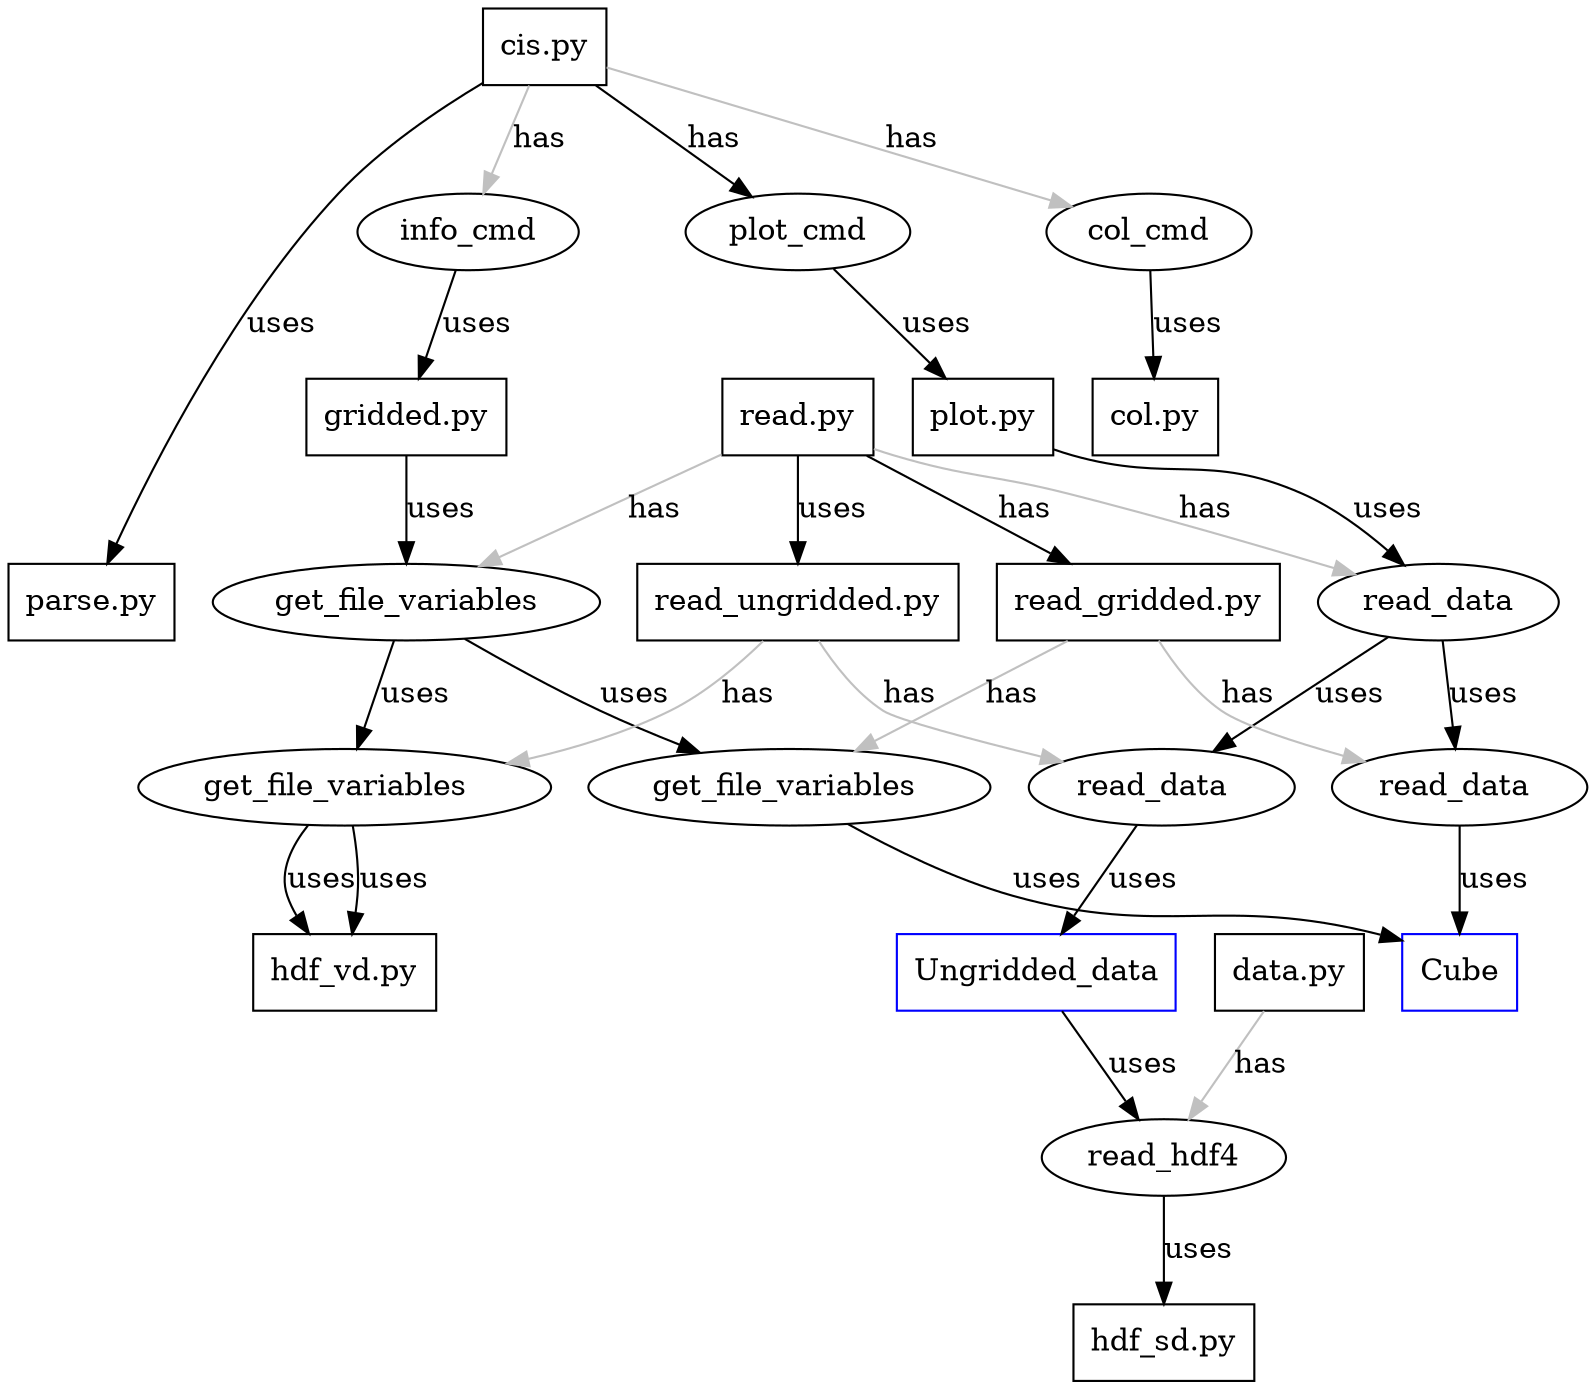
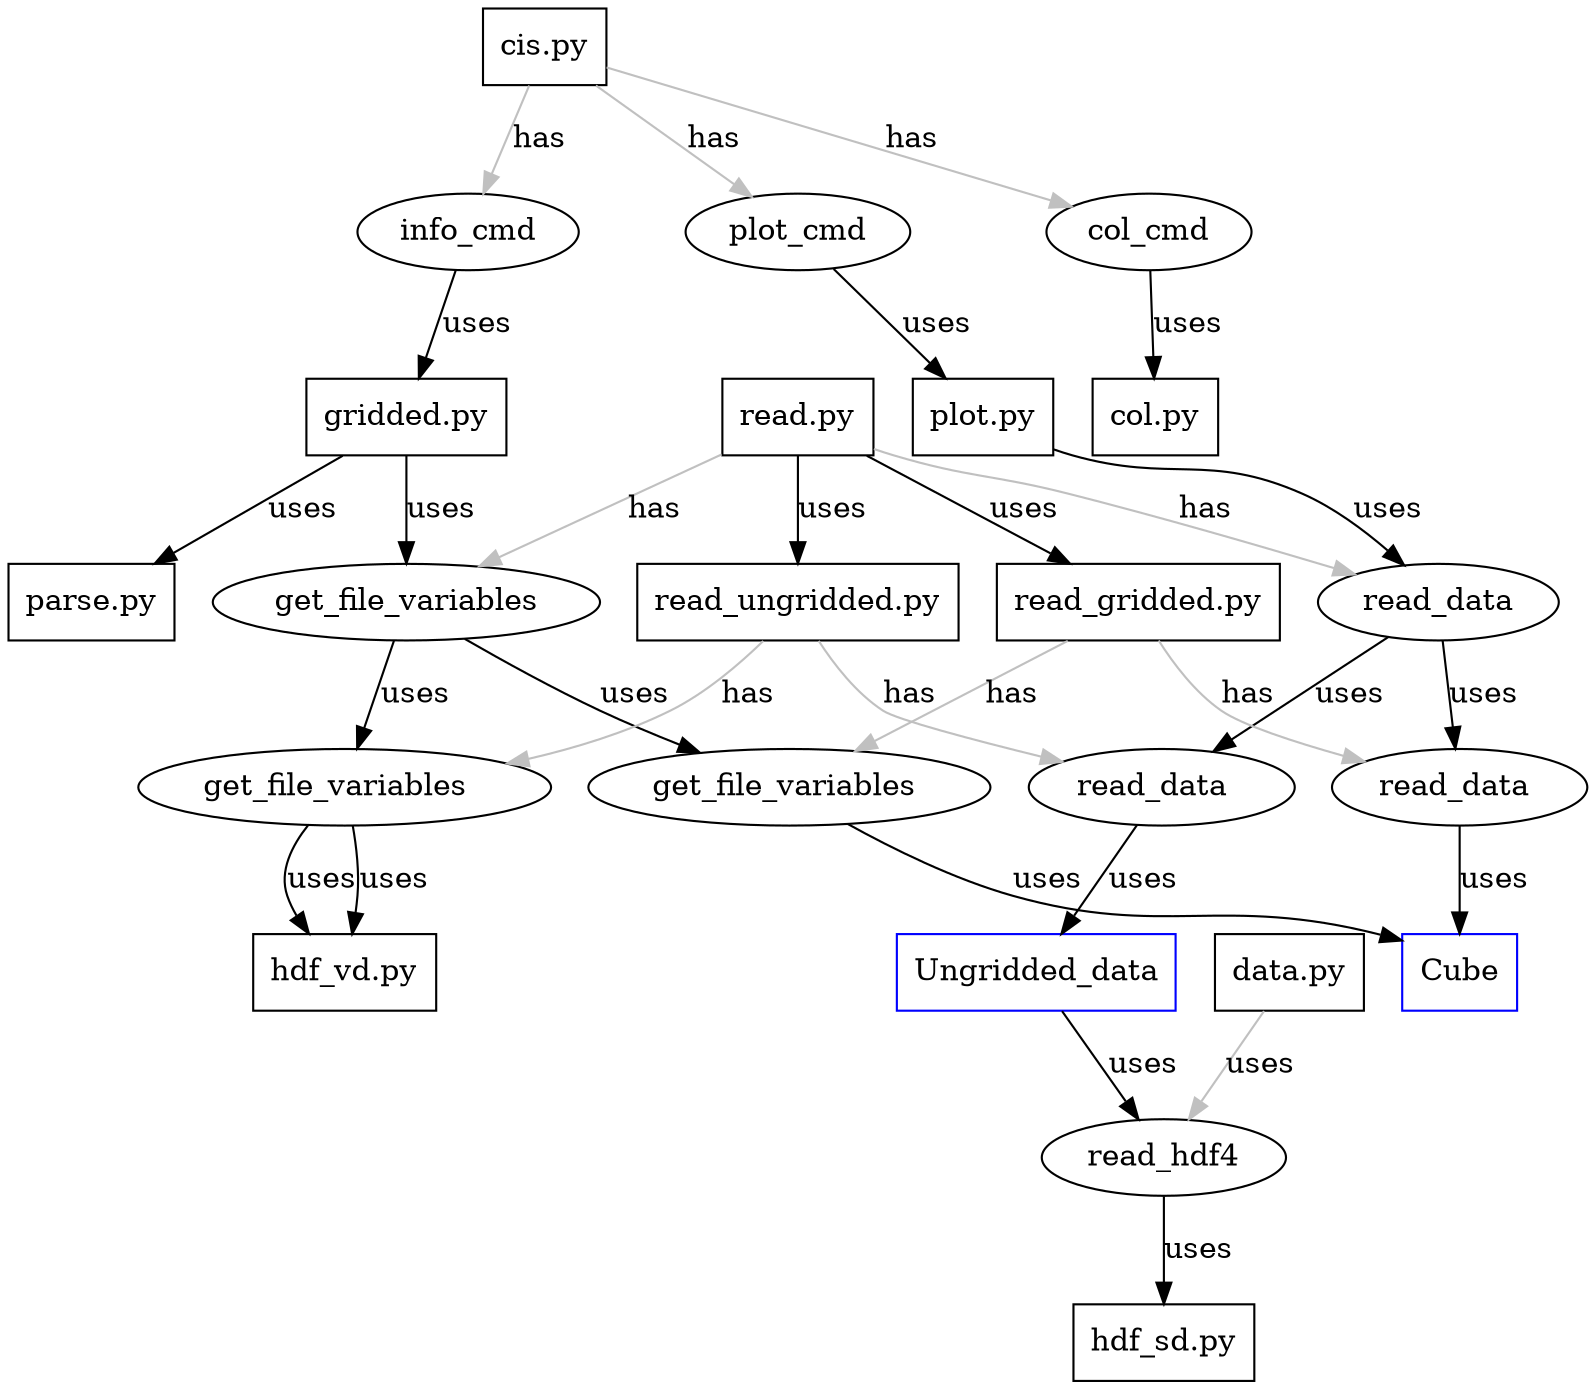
(665, 135) -> (665, 135)
(265, 285) -> (258, 504)
(1025, 510) -> (1025, 510)
(1261, 1065) -> (1261, 1065)
